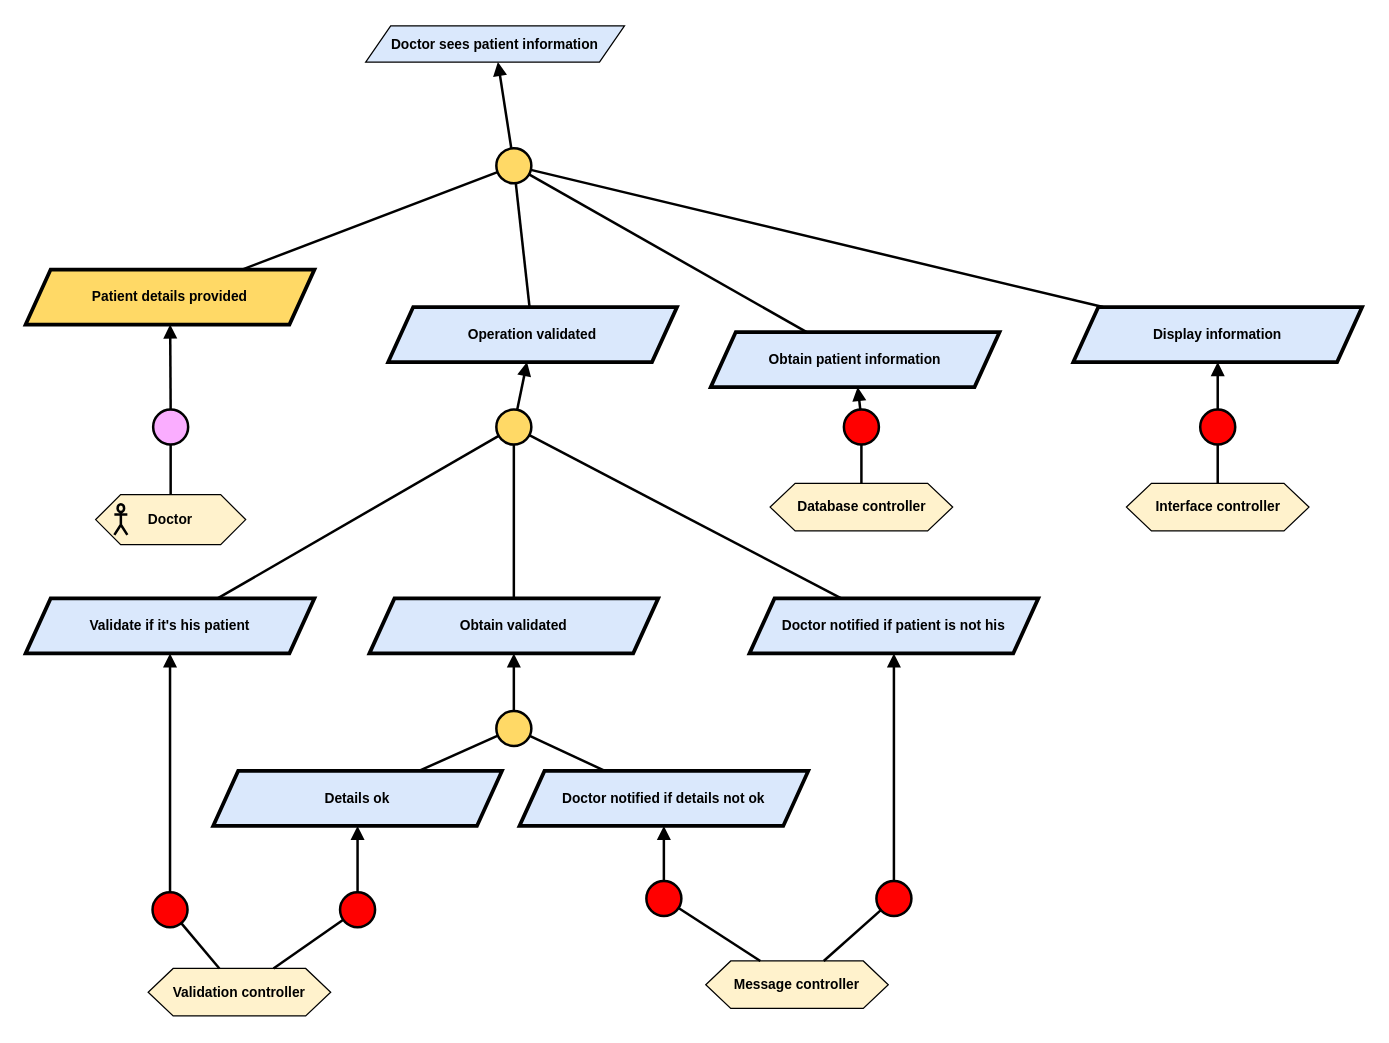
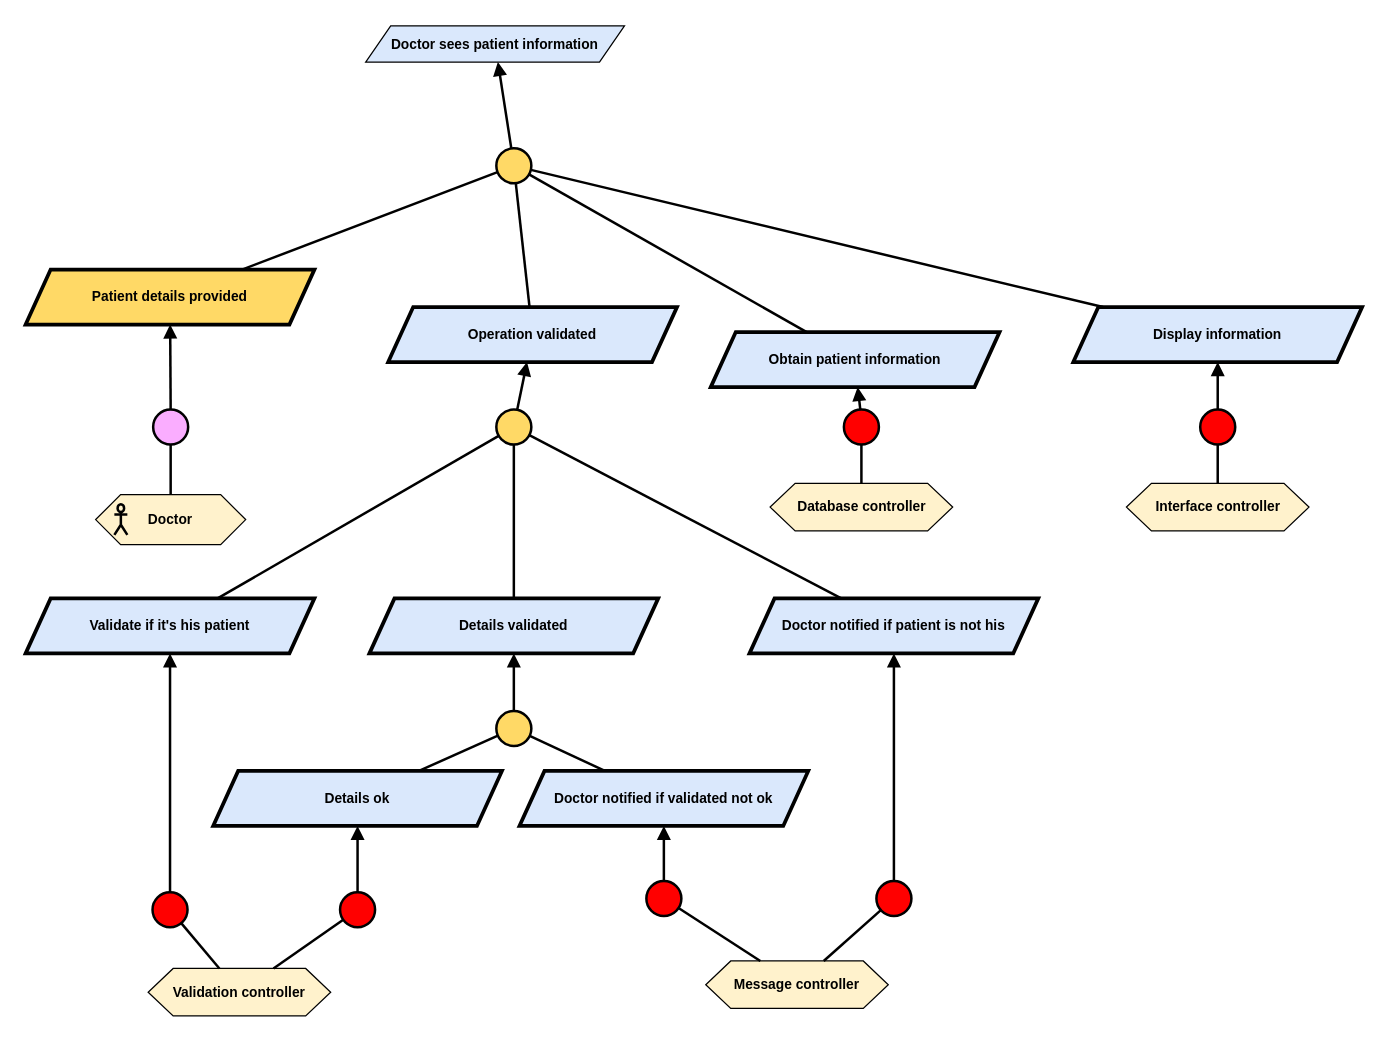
(514, 626) -> (514, 626)
(664, 798) -> (664, 798)
